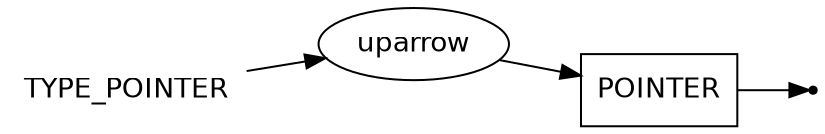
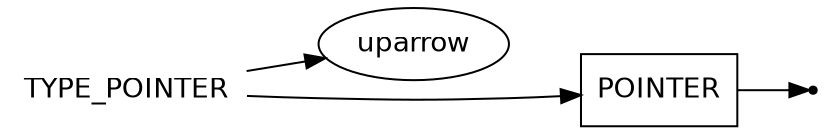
(530, 66) -> (404, 100)
